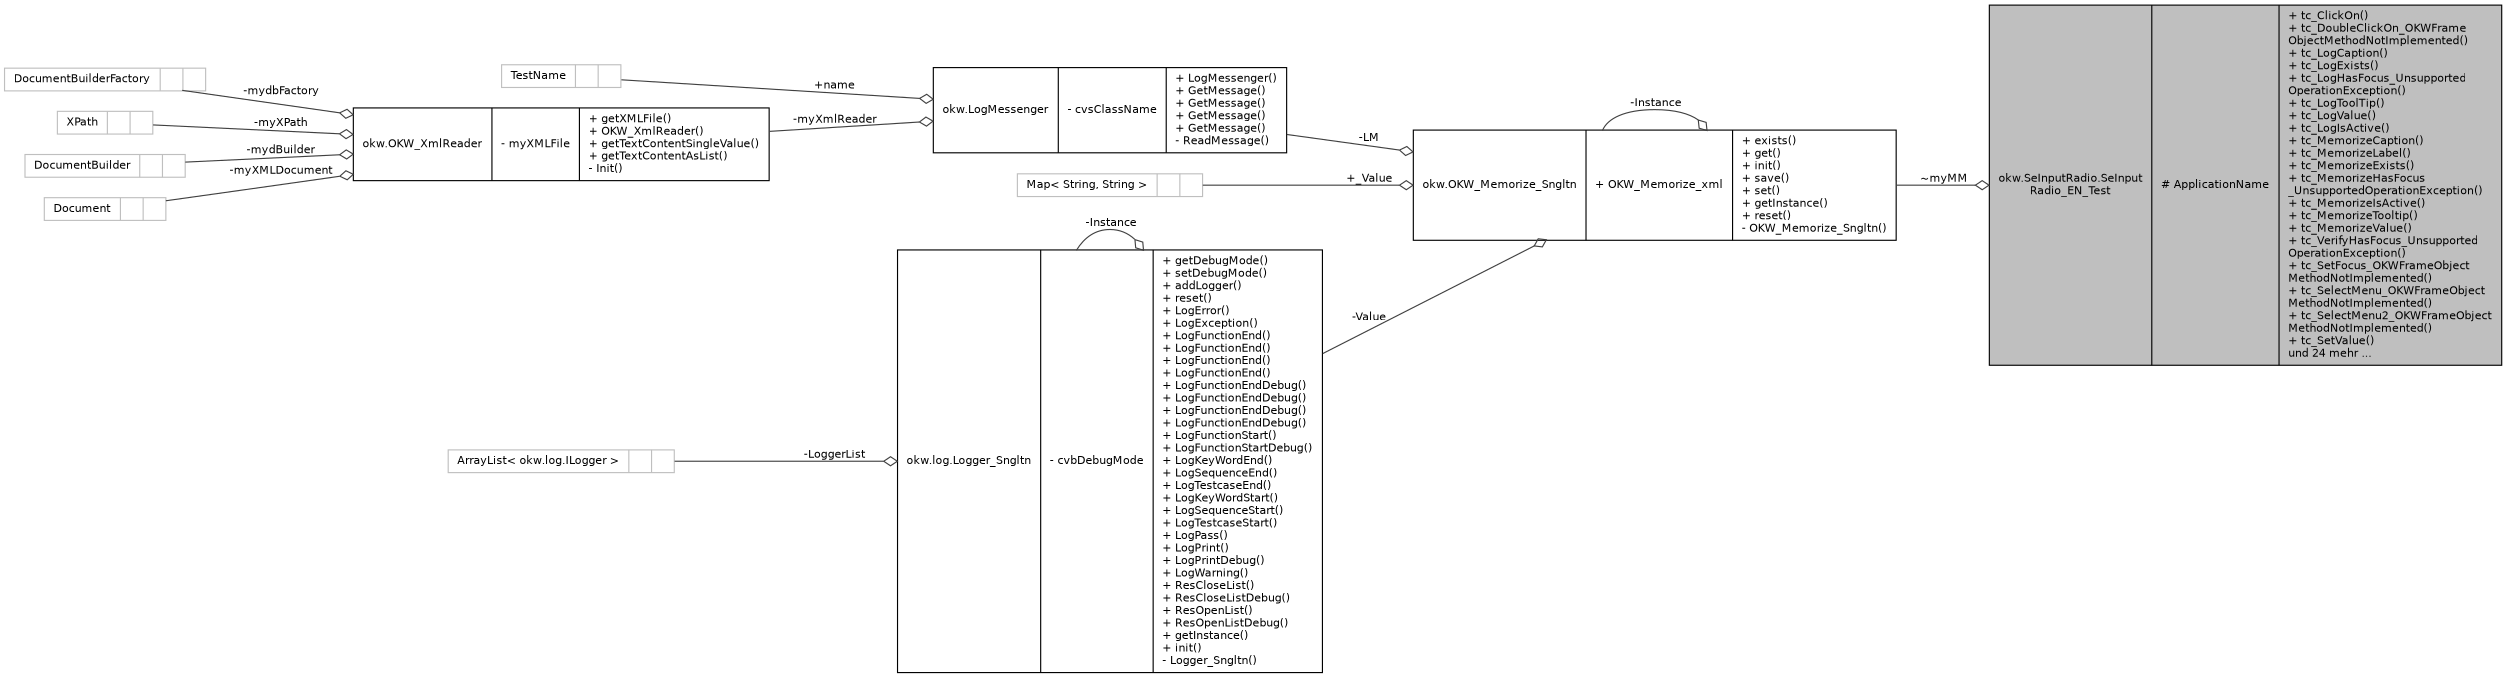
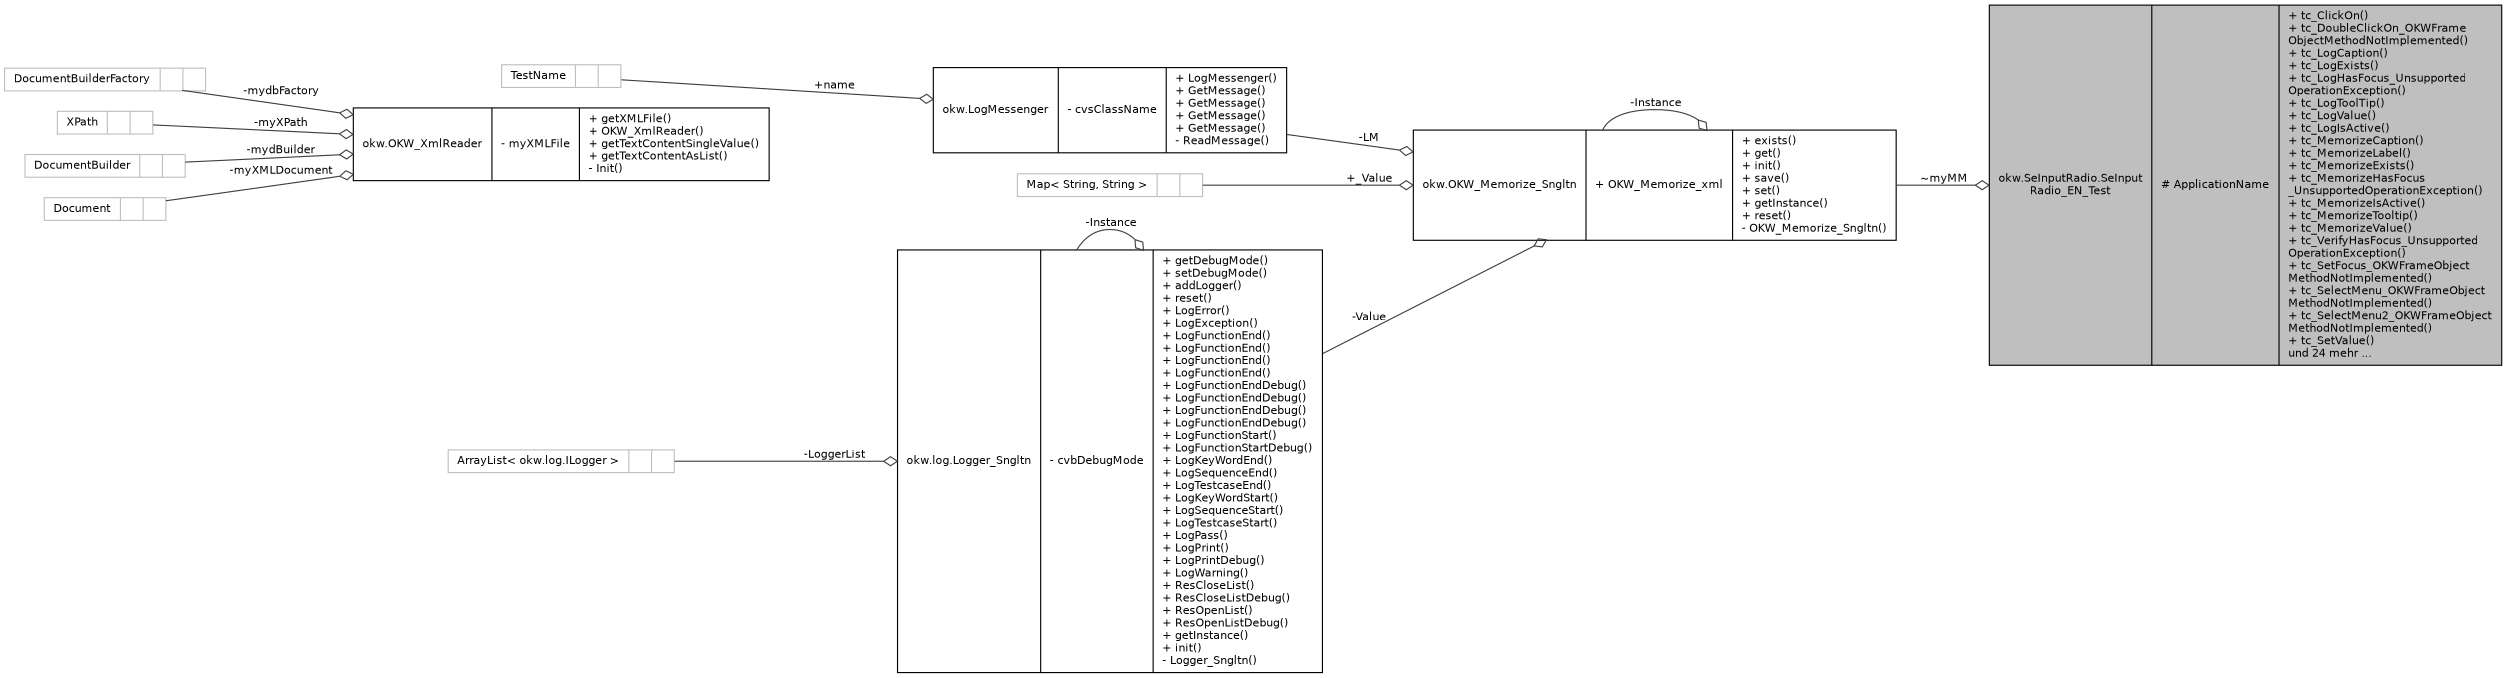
(844, 127) -> none
